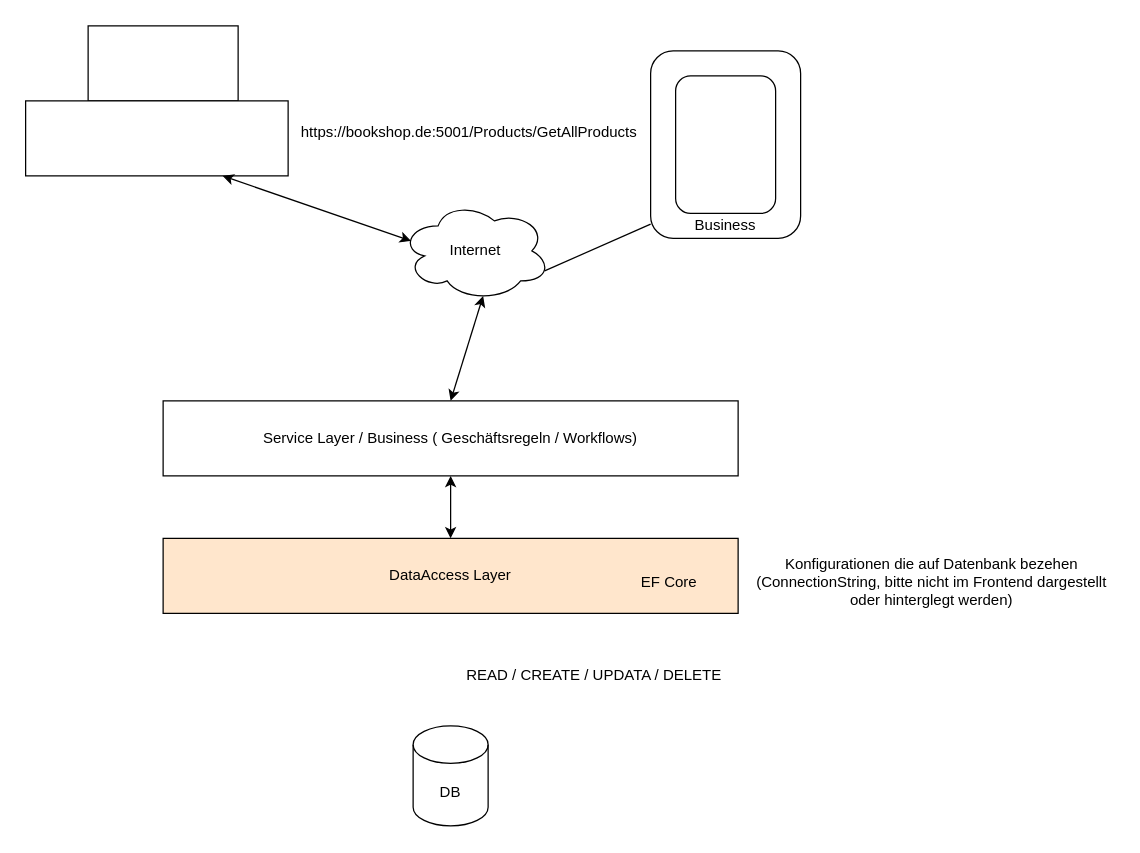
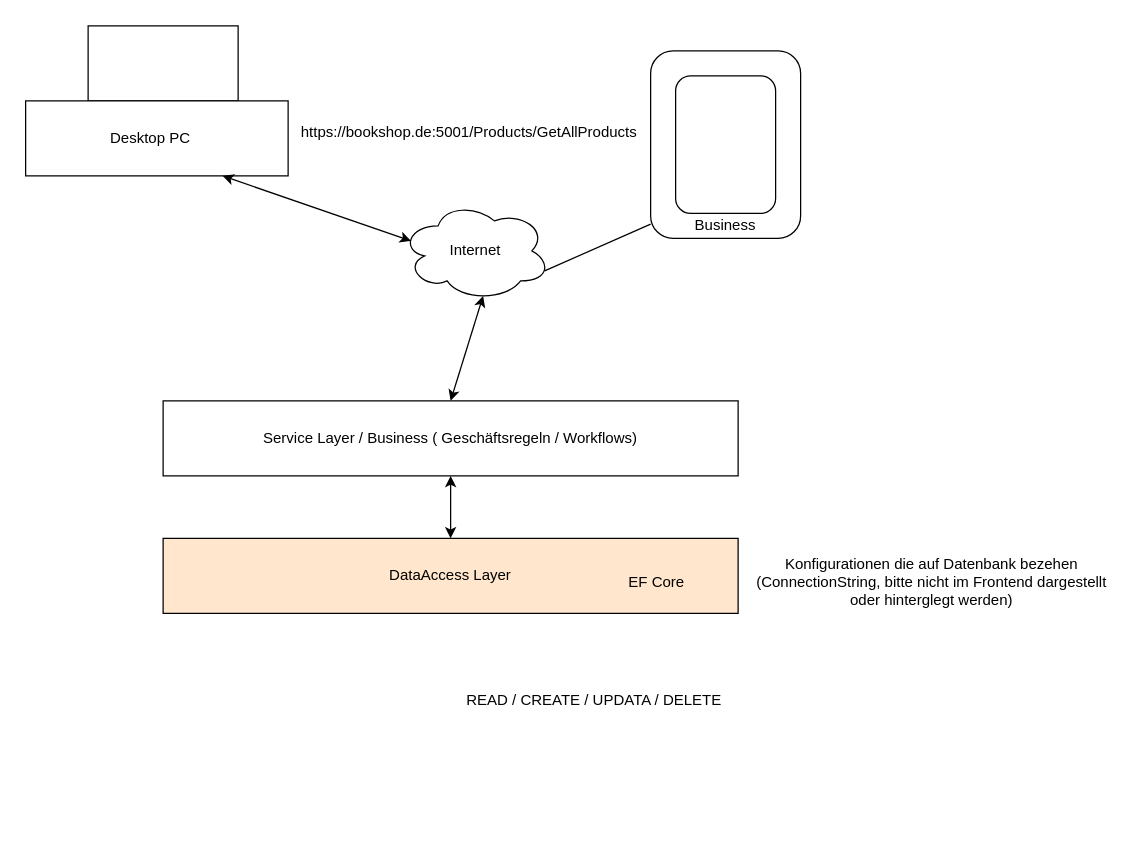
none -> (151, 138)
(669, 582) -> (657, 582)
(594, 676) -> (594, 701)
(451, 776) -> none
